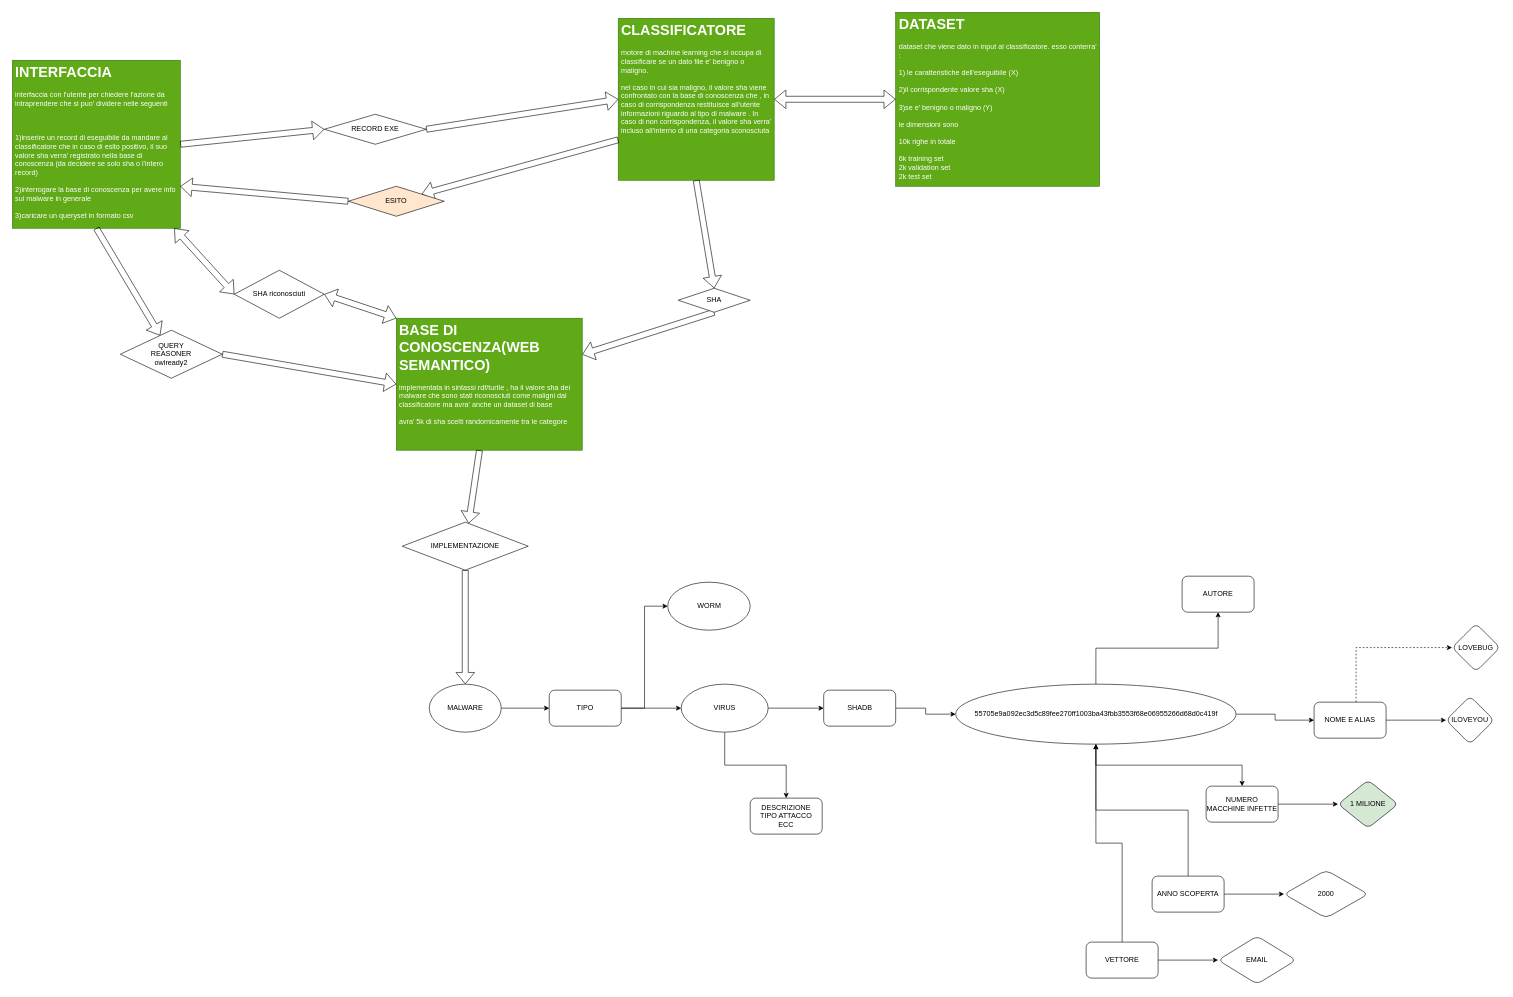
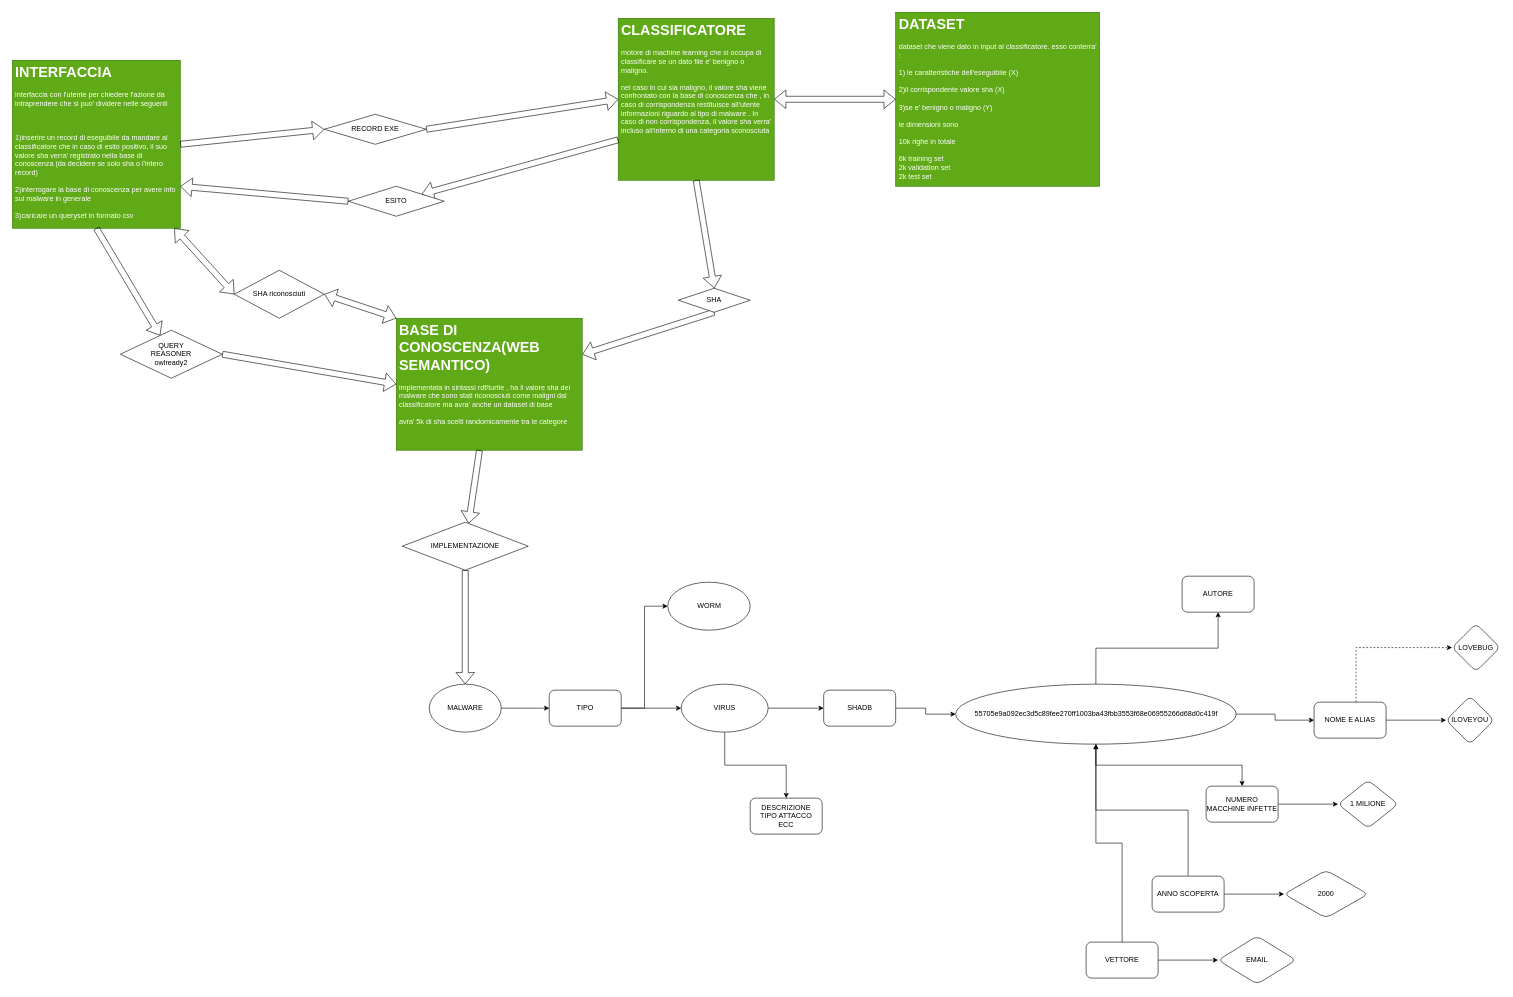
(396, 201) -> (396, 201)
(1368, 804) -> (1368, 804)
